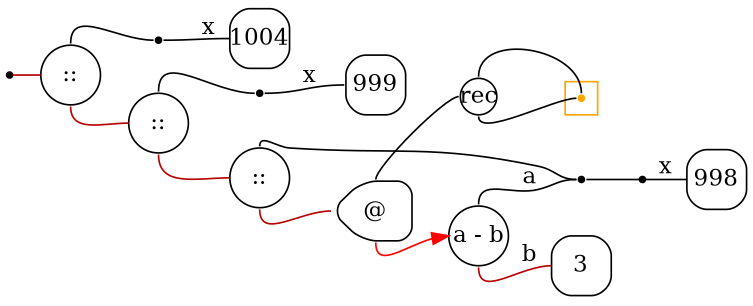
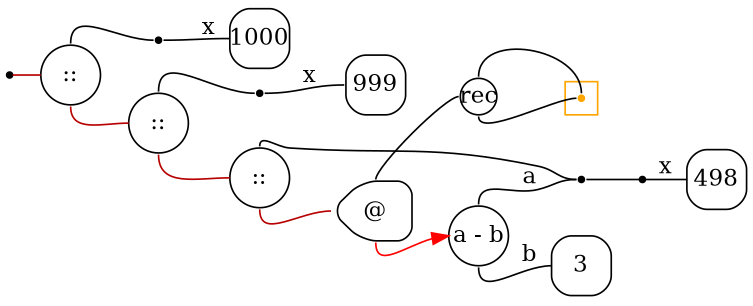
(260, 39) -> (260, 39)
(717, 179) -> (717, 179)
(511, 276) -> (511, 276)
